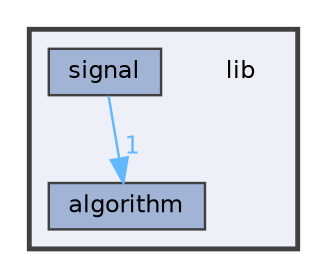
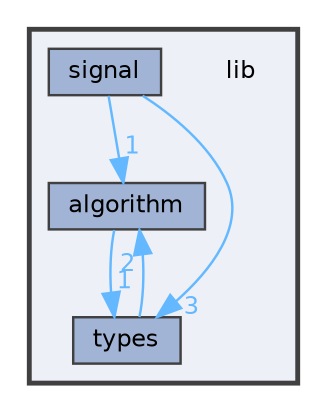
none -> (127, 340)
